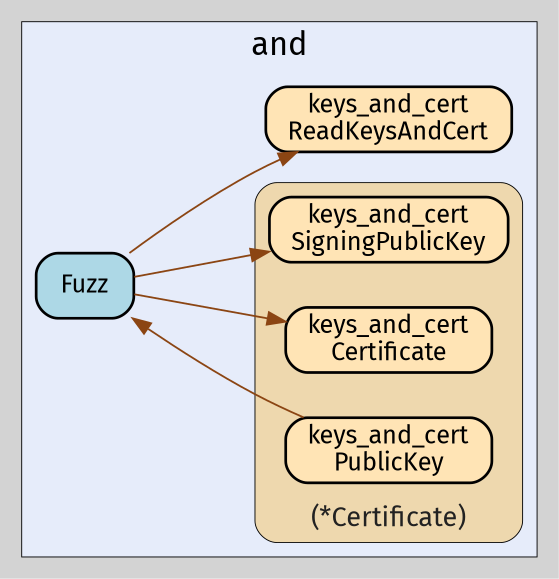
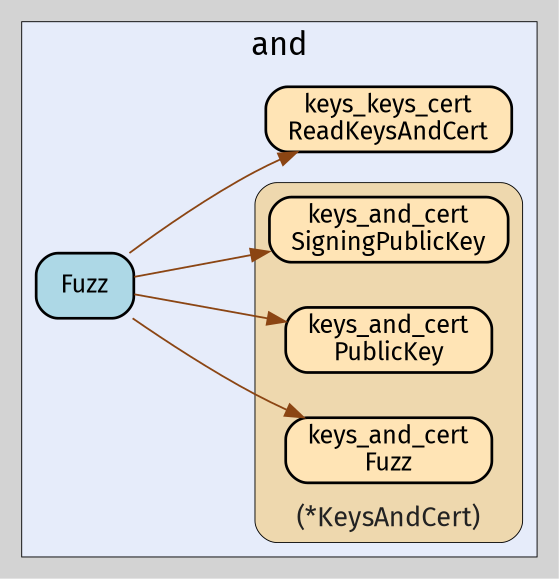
(389, 119) -> (389, 119)
(389, 340) -> (389, 450)
(224, 377) -> (201, 306)
(389, 520) -> (389, 520)
